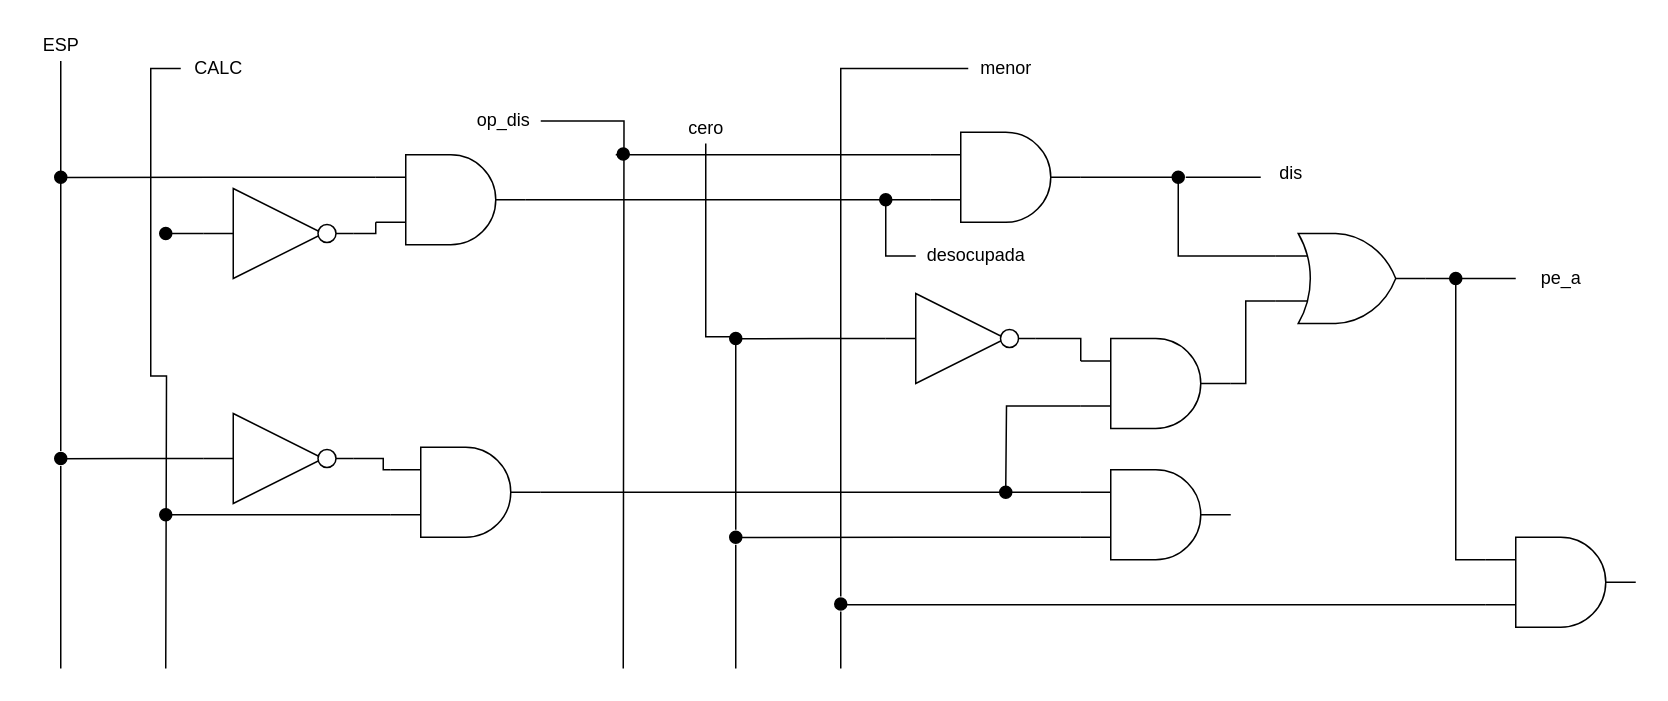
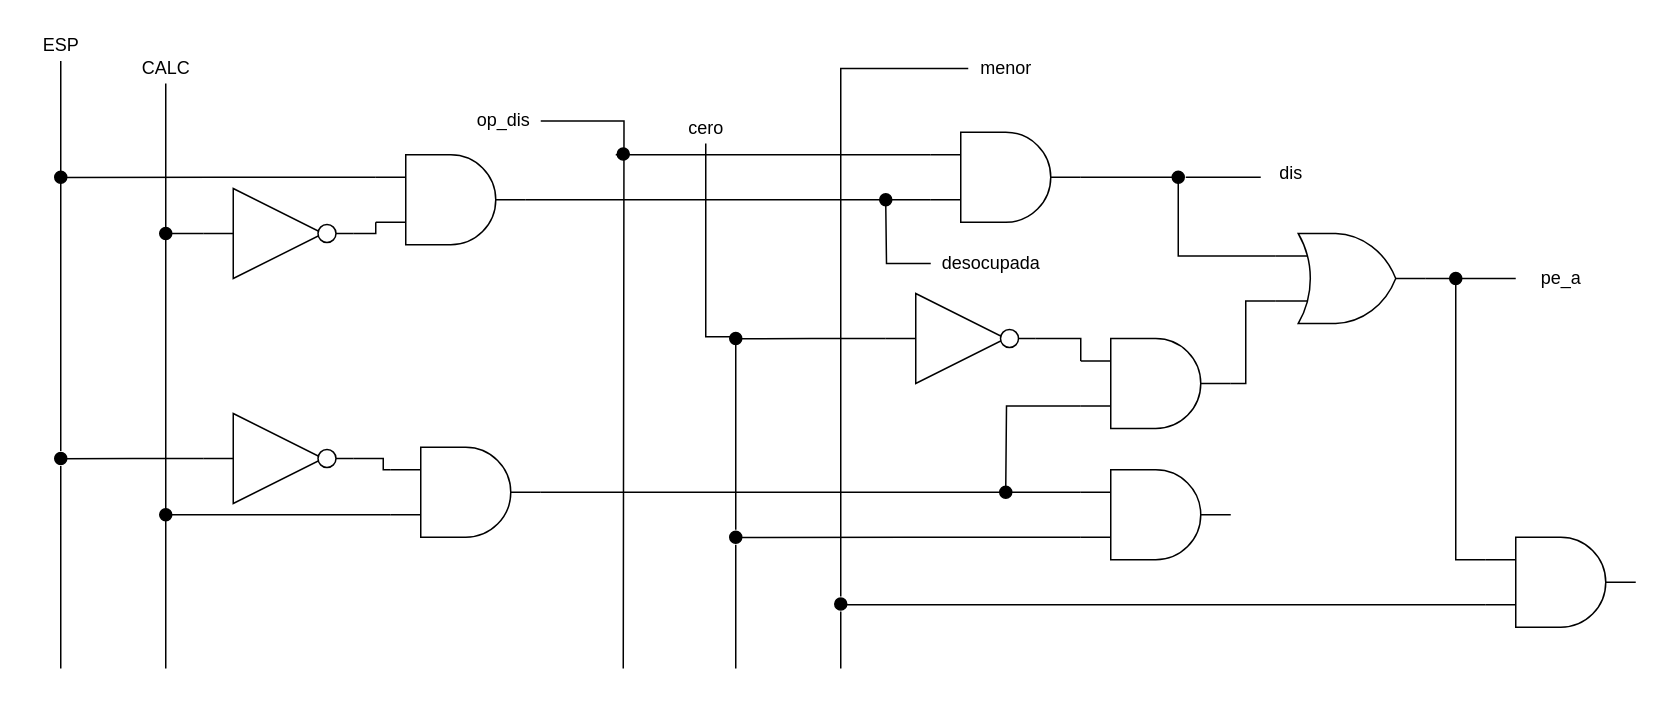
(218, 68) -> (166, 68)
(976, 256) -> (991, 263)
